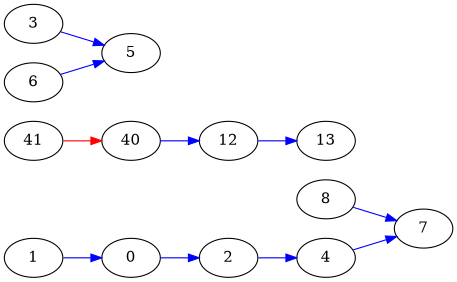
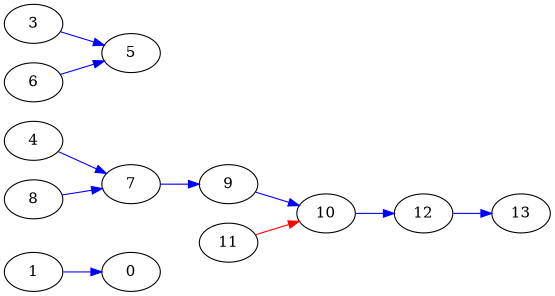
(34, 141) -> (229, 243)
(131, 141) -> (326, 213)
none -> (229, 184)
(229, 258) -> none
